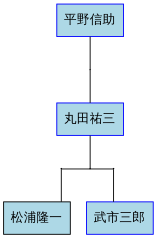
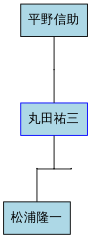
(90, 20) -> (54, 20)
(120, 218) -> none
